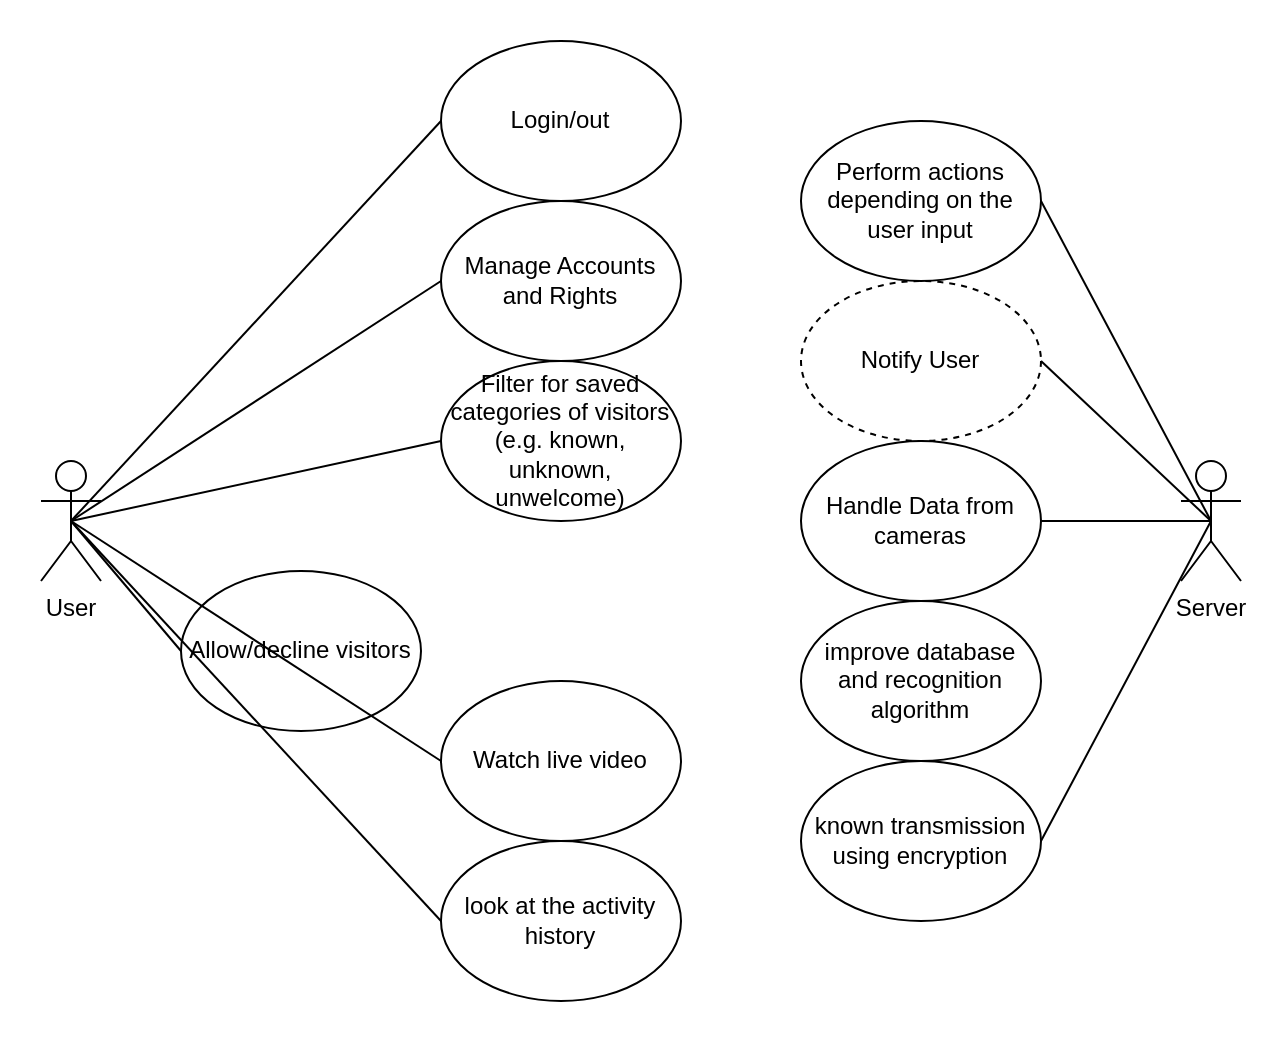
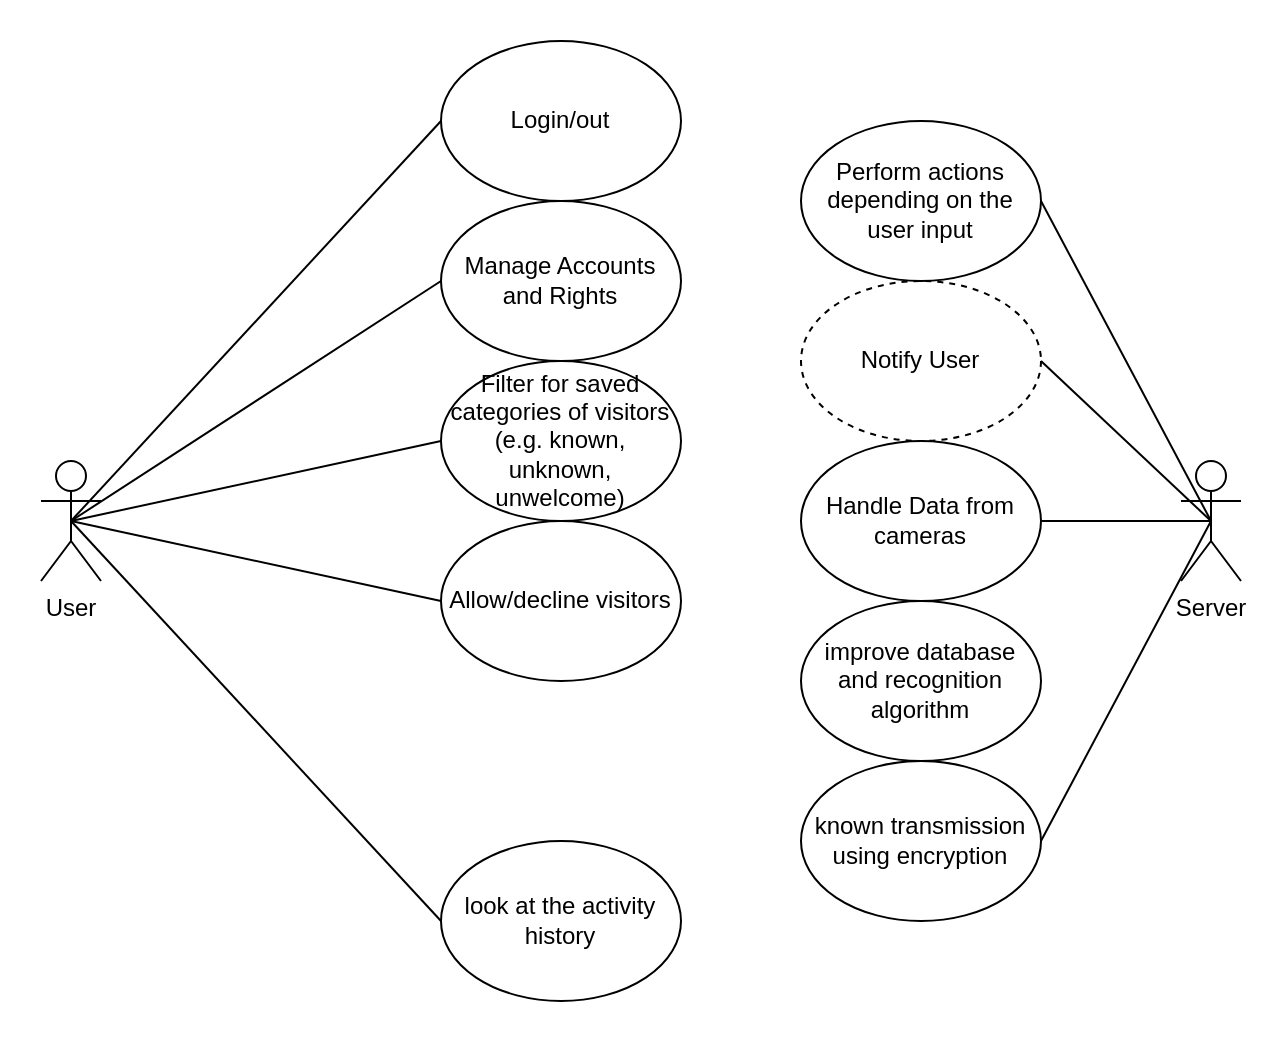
(262, 645) -> none
(301, 651) -> (561, 601)
(561, 761) -> none
